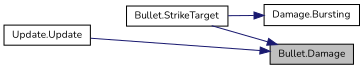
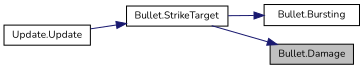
(312, 15) -> (312, 15)
(175, 44) -> (103, 27)
